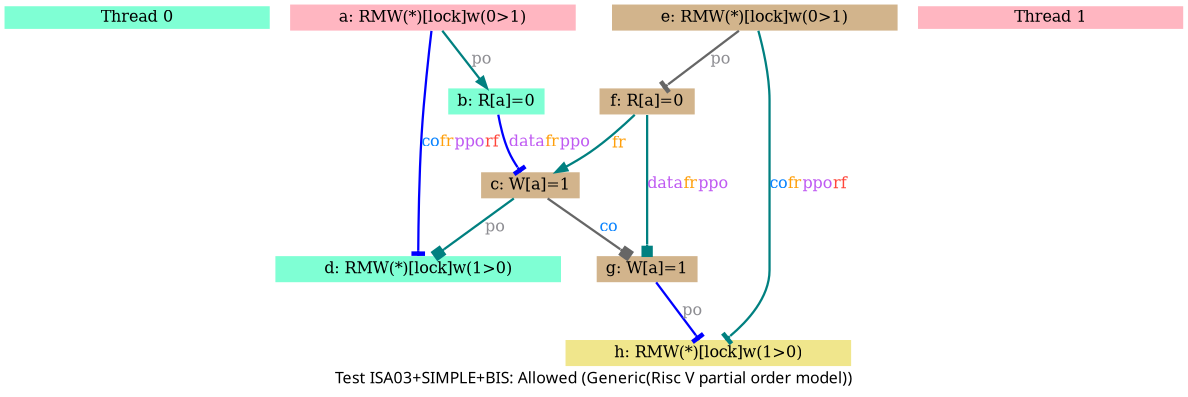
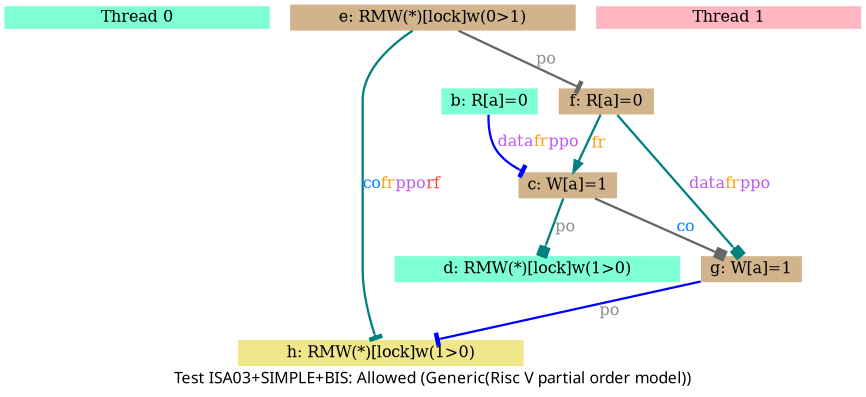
(433, 18) -> none
